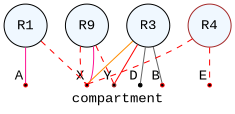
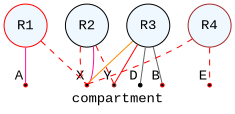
(26, 26) -> (26, 26)
(87, 26) -> (87, 26)
